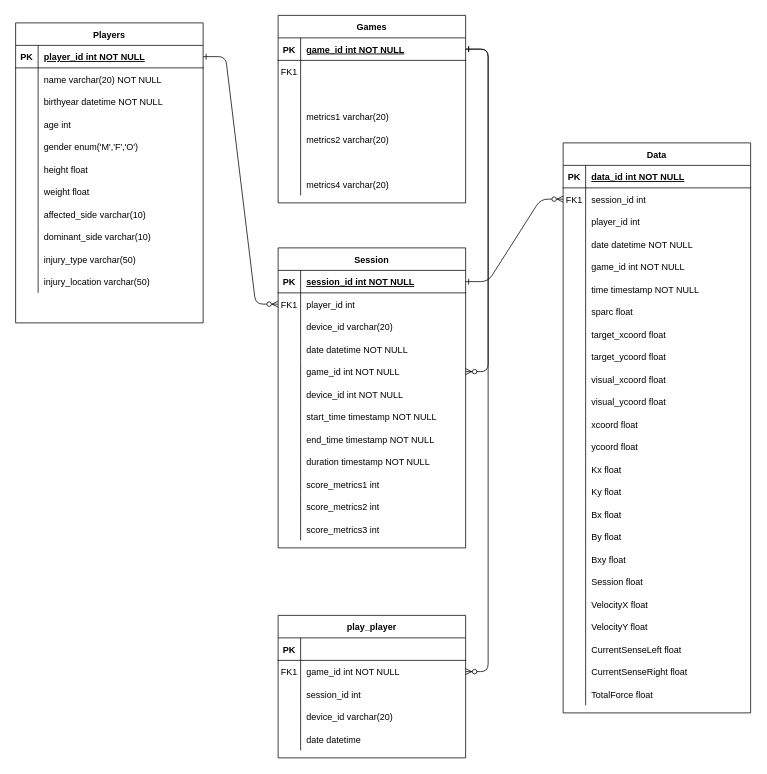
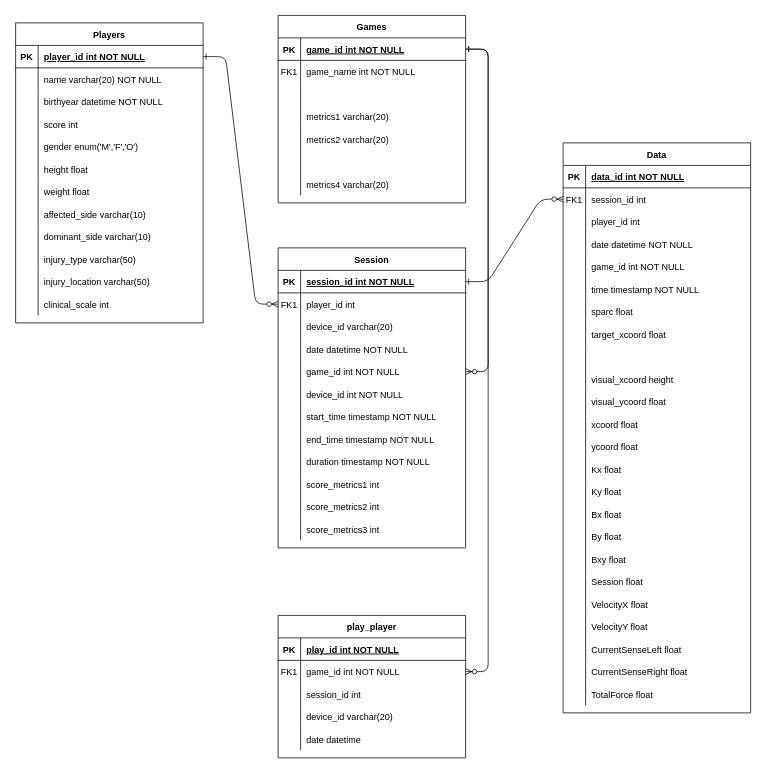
none -> (383, 72)
(59, 125) -> (64, 125)
none -> (120, 304)
(668, 357) -> none
(634, 380) -> (637, 380)
none -> (383, 649)
